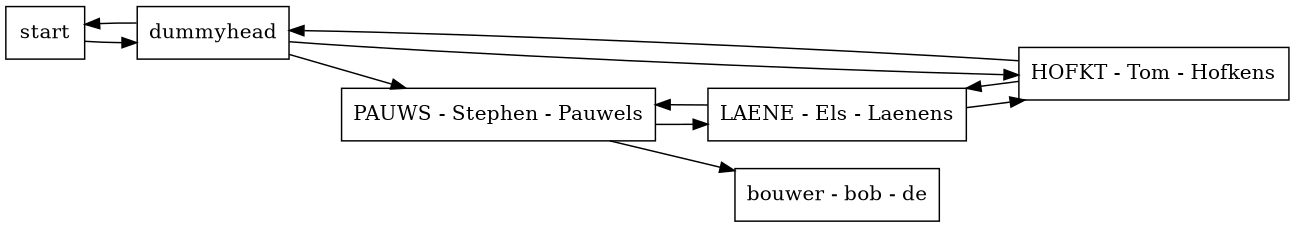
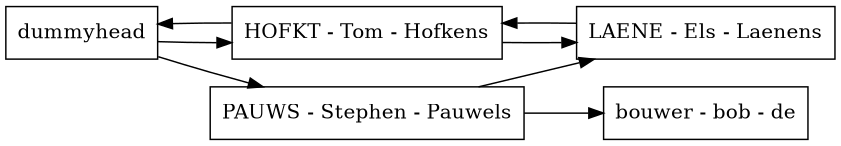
(45, 33) -> none
(689, 105) -> none
